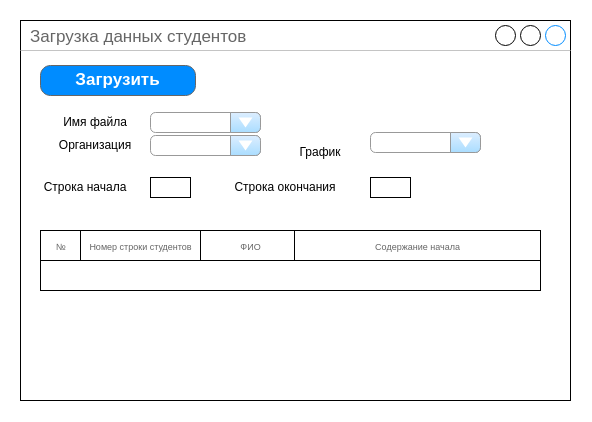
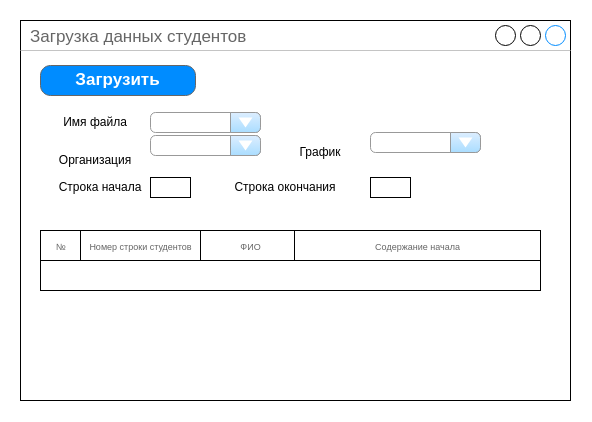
(96, 146) -> (96, 161)
(86, 188) -> (101, 188)
